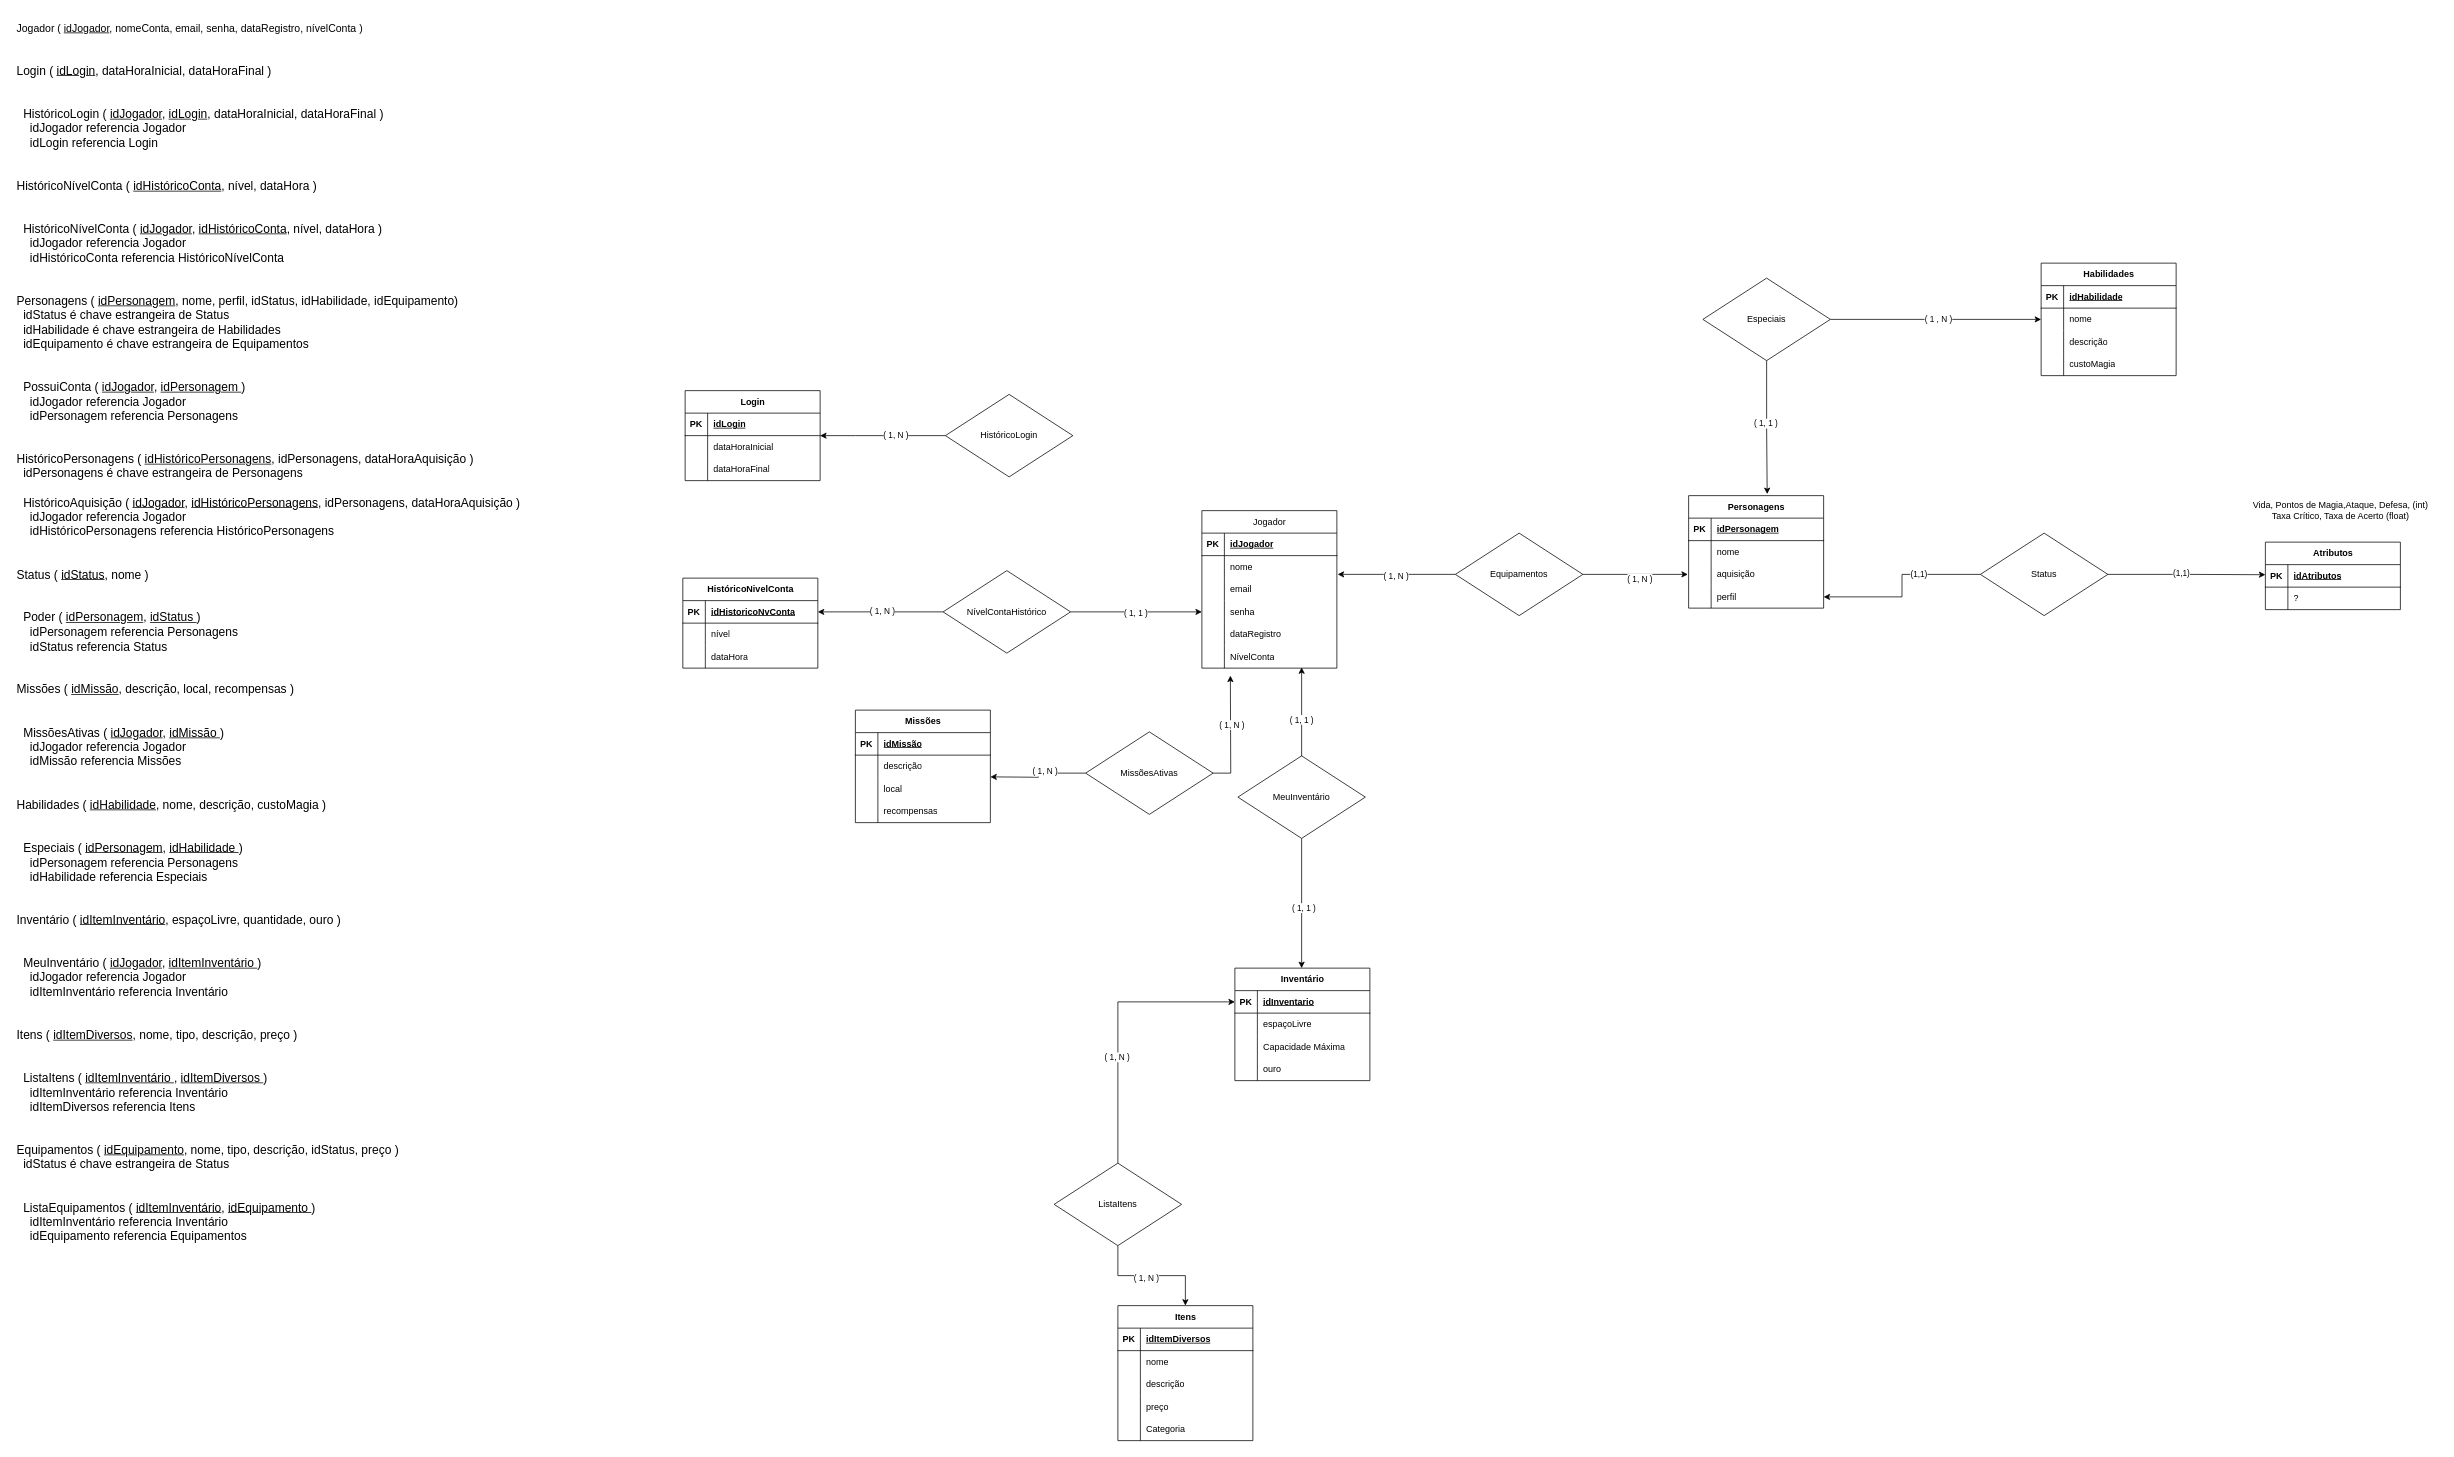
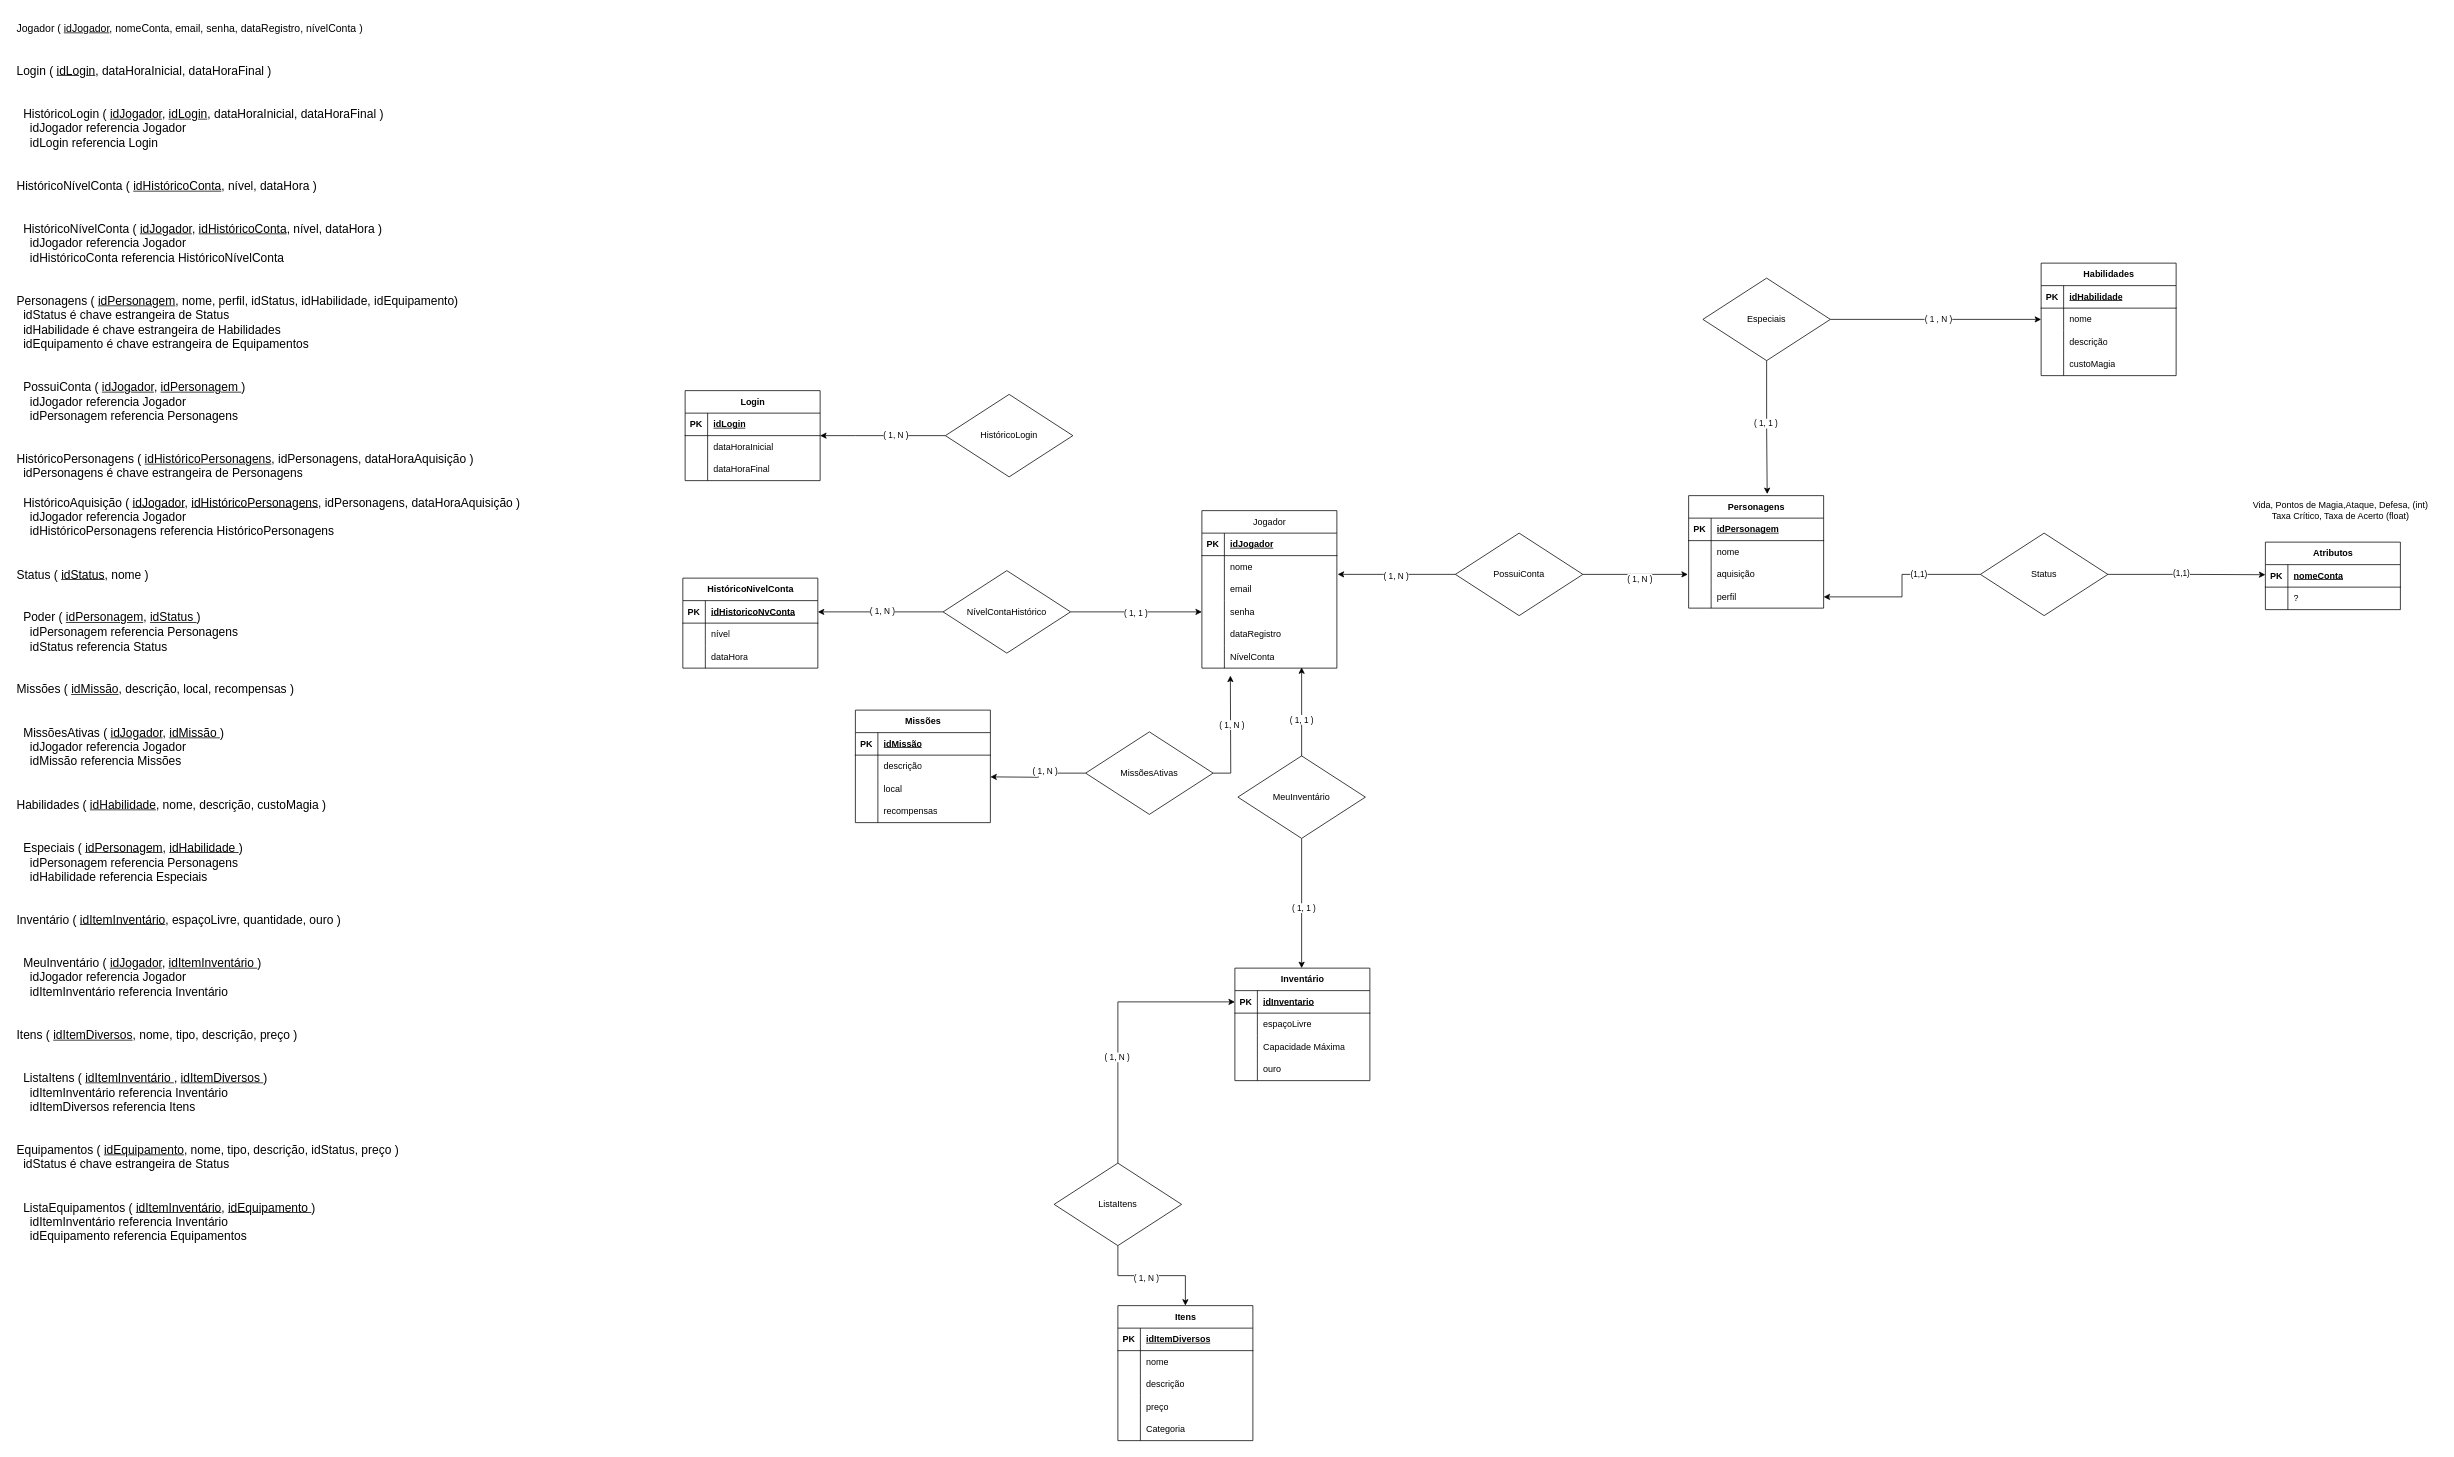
(1519, 574) -> (1519, 574)
(2319, 576) -> (2317, 576)
